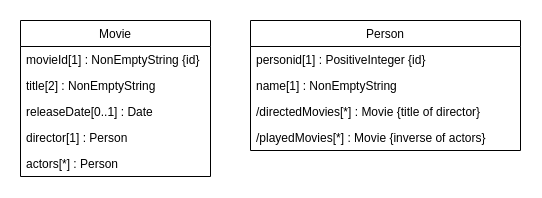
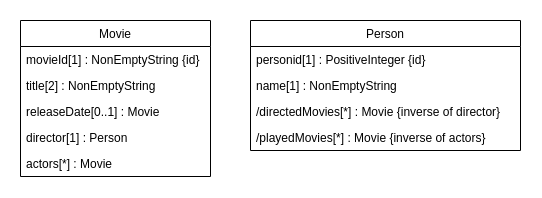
(97, 112) -> (99, 112)
(392, 112) -> (400, 112)
(82, 164) -> (77, 164)
